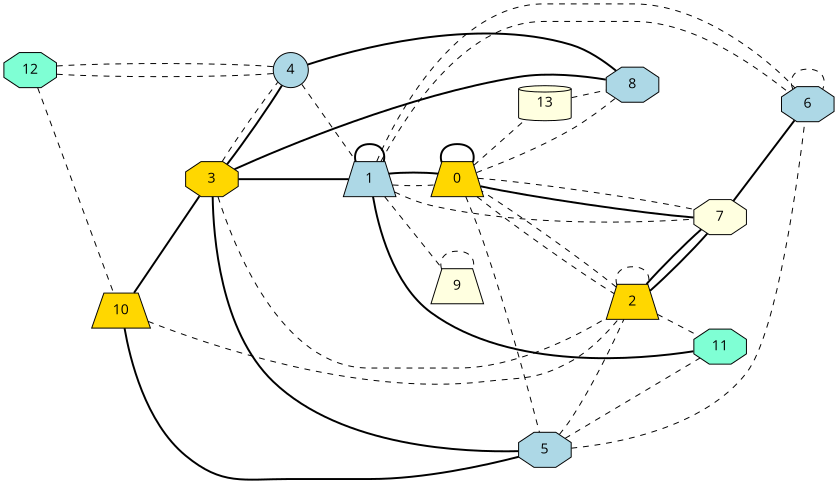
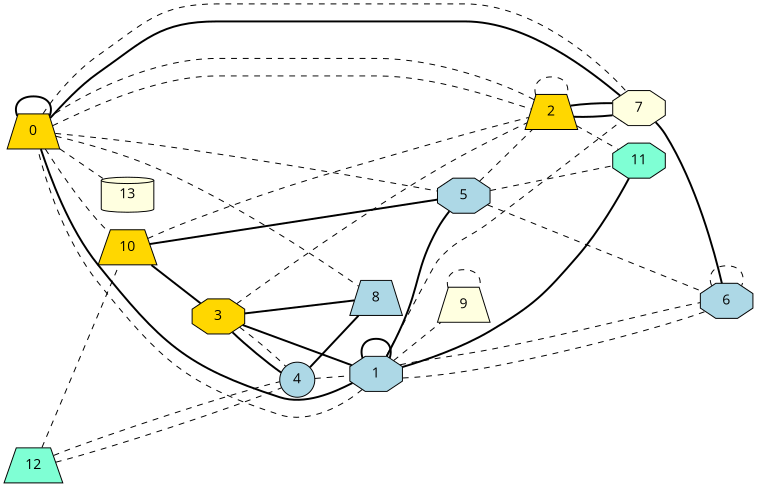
(30, 70) -> (33, 465)
(633, 85) -> (376, 298)
(589, 94) -> none
(370, 179) -> (376, 374)
none -> (75, 193)
(298, 401) -> (417, 283)
